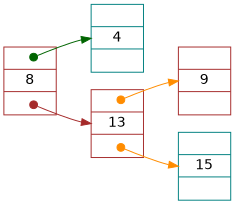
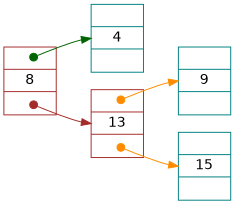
(205, 81) -> (205, 81)
